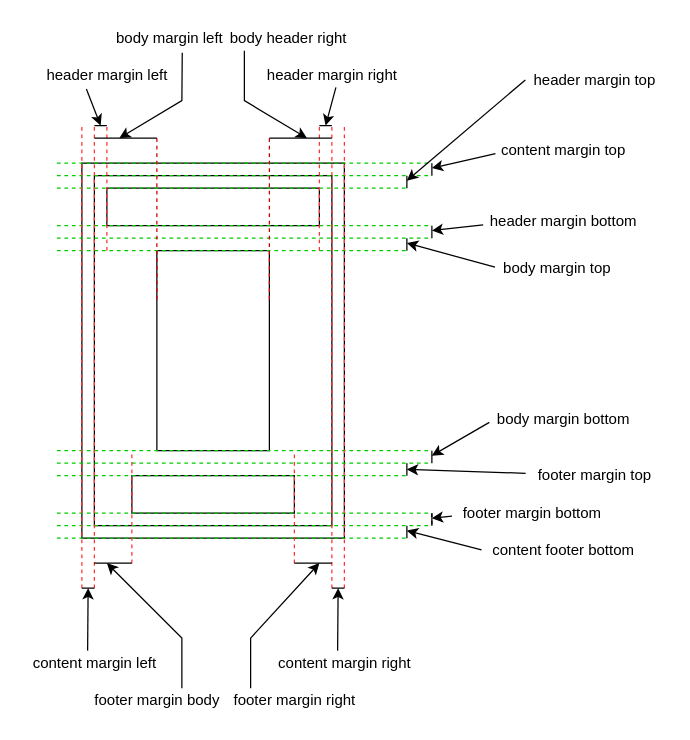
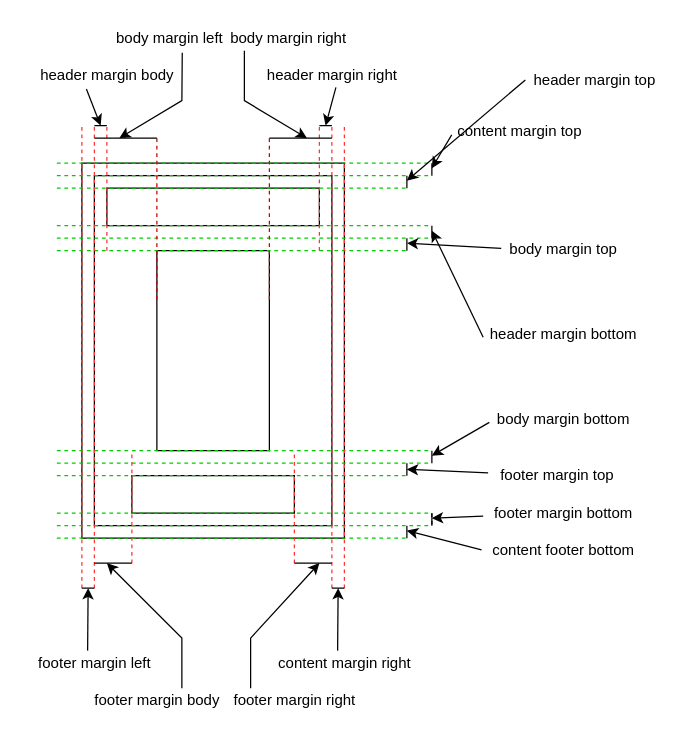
(289, 38) -> (289, 38)
(108, 76) -> (108, 76)
(563, 151) -> (519, 132)
(563, 222) -> (563, 334)
(557, 268) -> (563, 249)
(594, 476) -> (557, 476)
(532, 513) -> (563, 513)
(95, 663) -> (95, 663)
